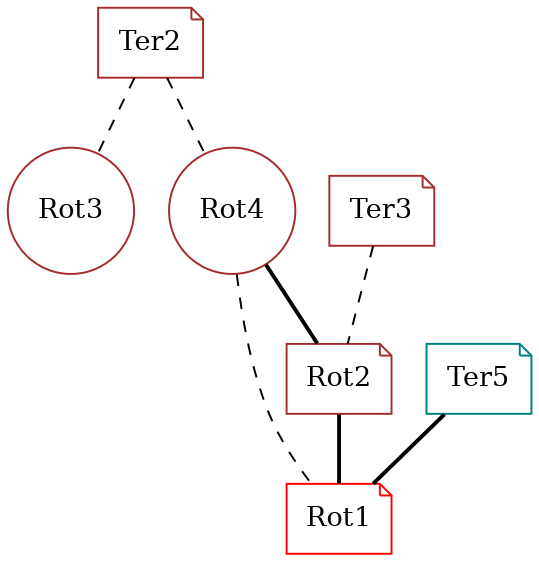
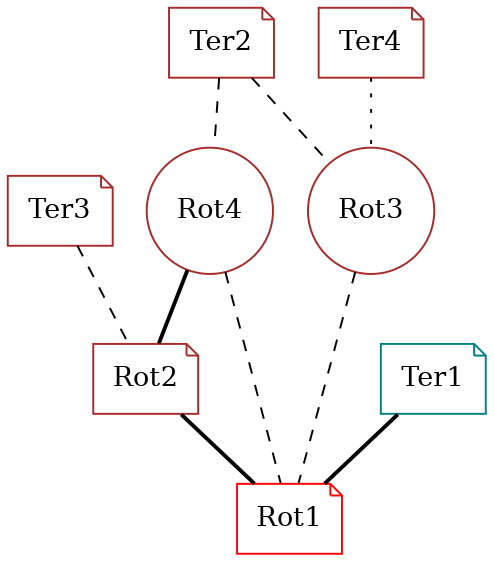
none -> (371, 43)
none -> (327, 378)
(479, 379) -> (433, 379)
